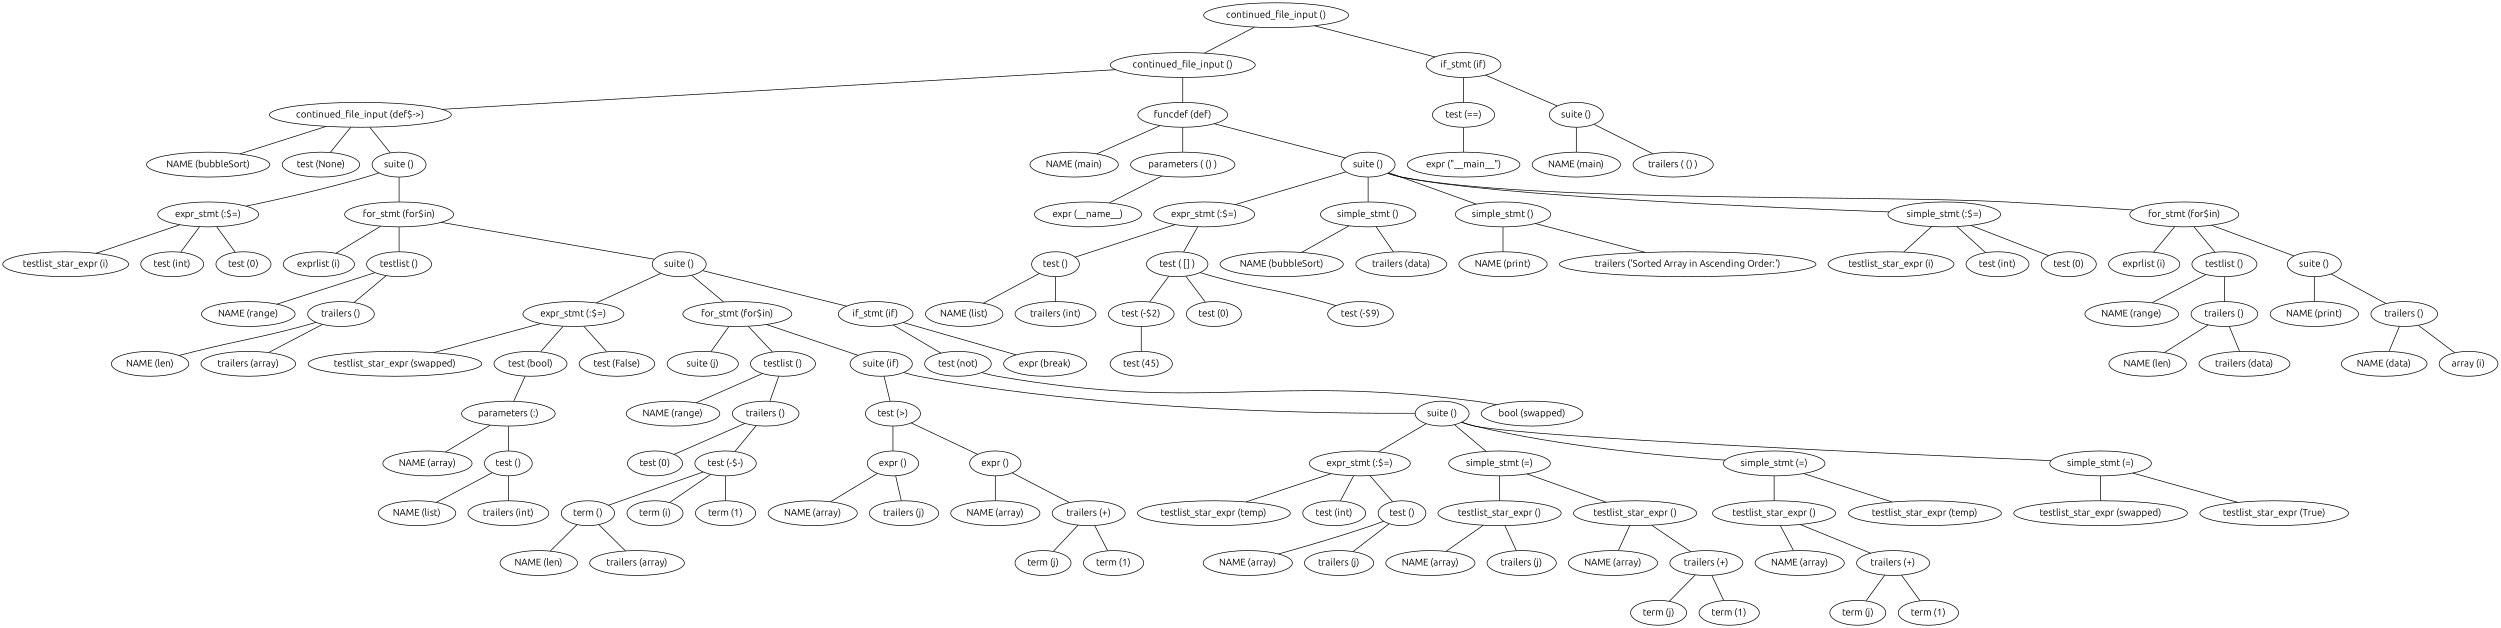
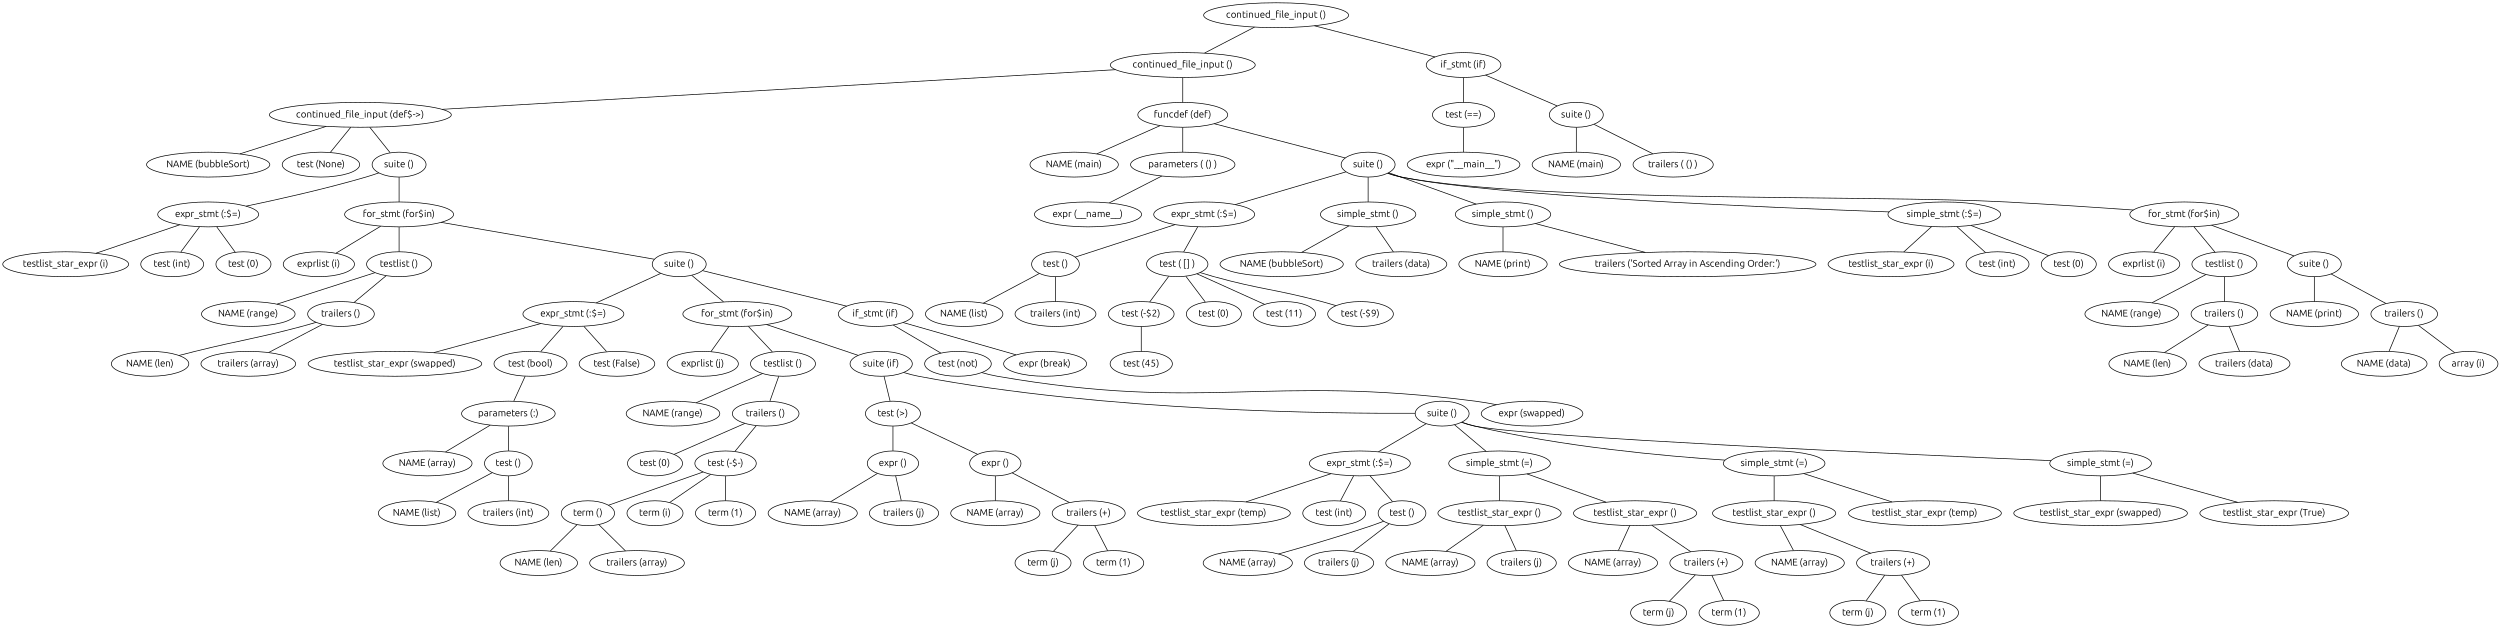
none -> (1284, 314)
(703, 364) -> (703, 364)
(1532, 414) -> (1532, 414)
